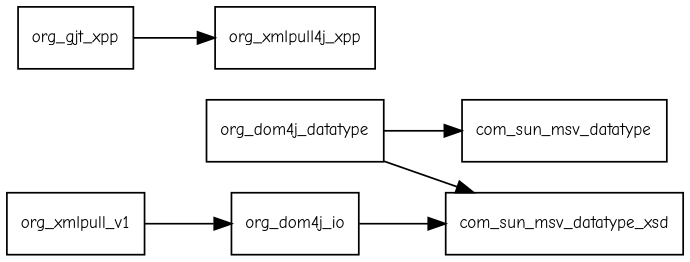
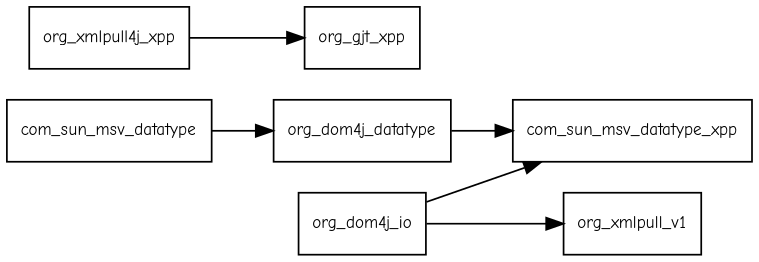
(166, 38) -> (238, 38)
(414, 131) -> (234, 131)
(179, 224) -> (486, 224)
(564, 224) -> (632, 131)
